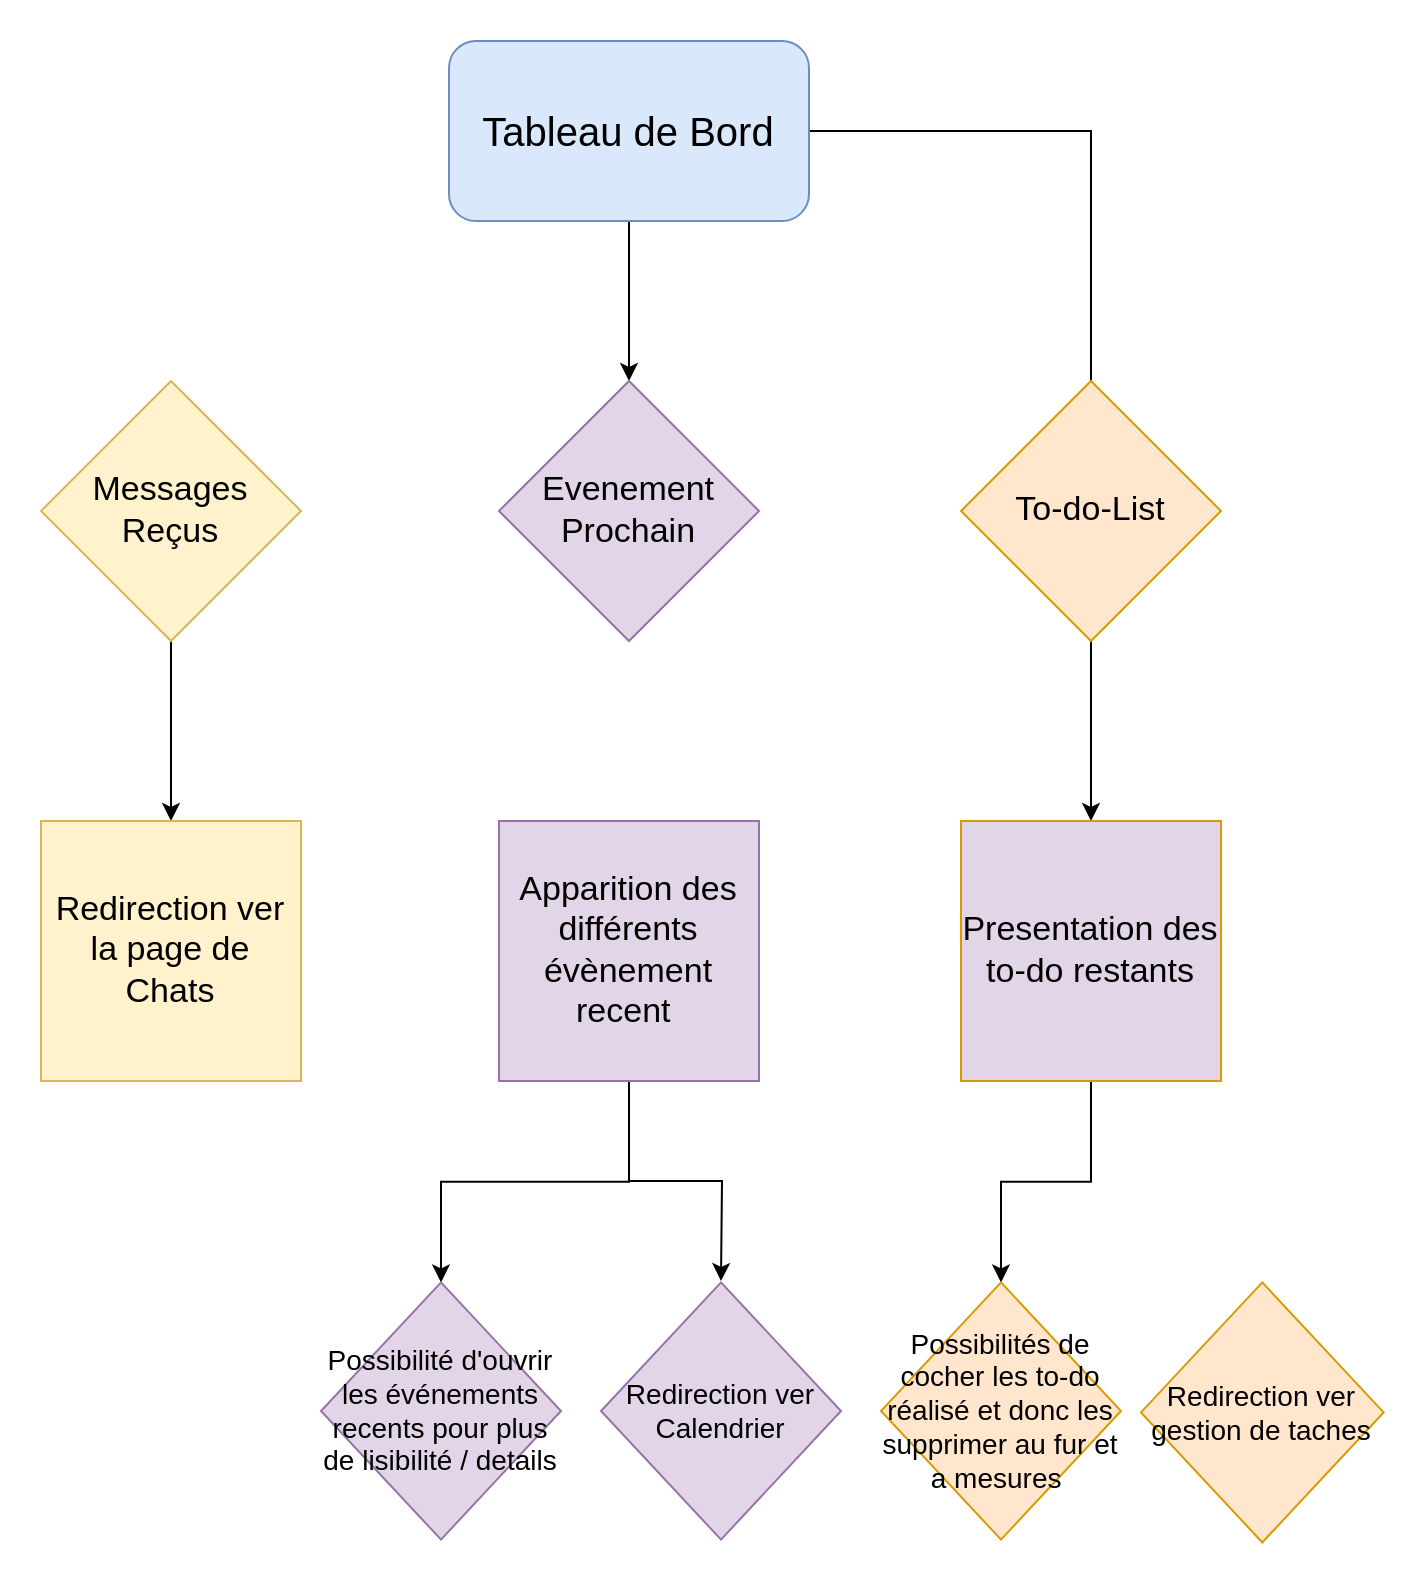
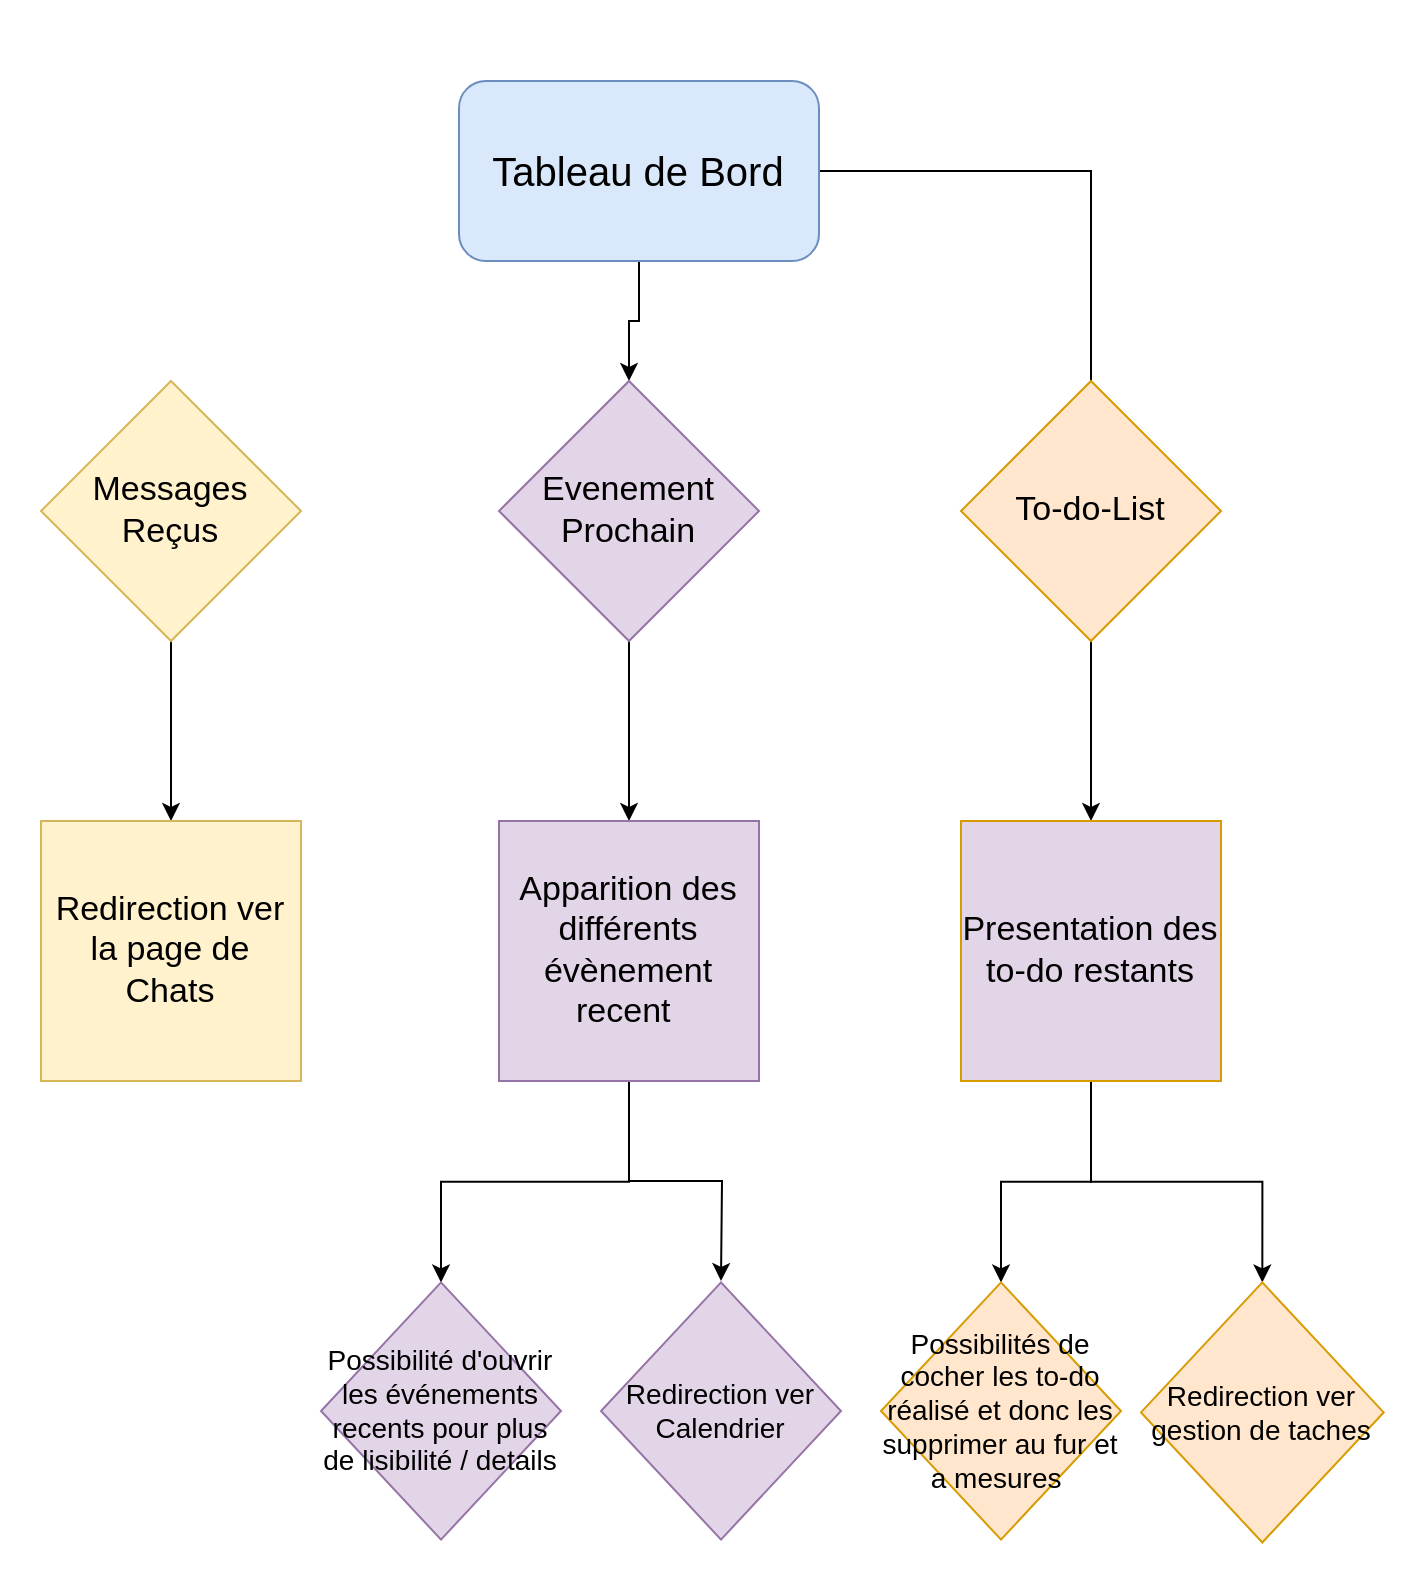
(629, 131) -> (639, 171)
none -> (629, 724)
none -> (1220, 1182)
